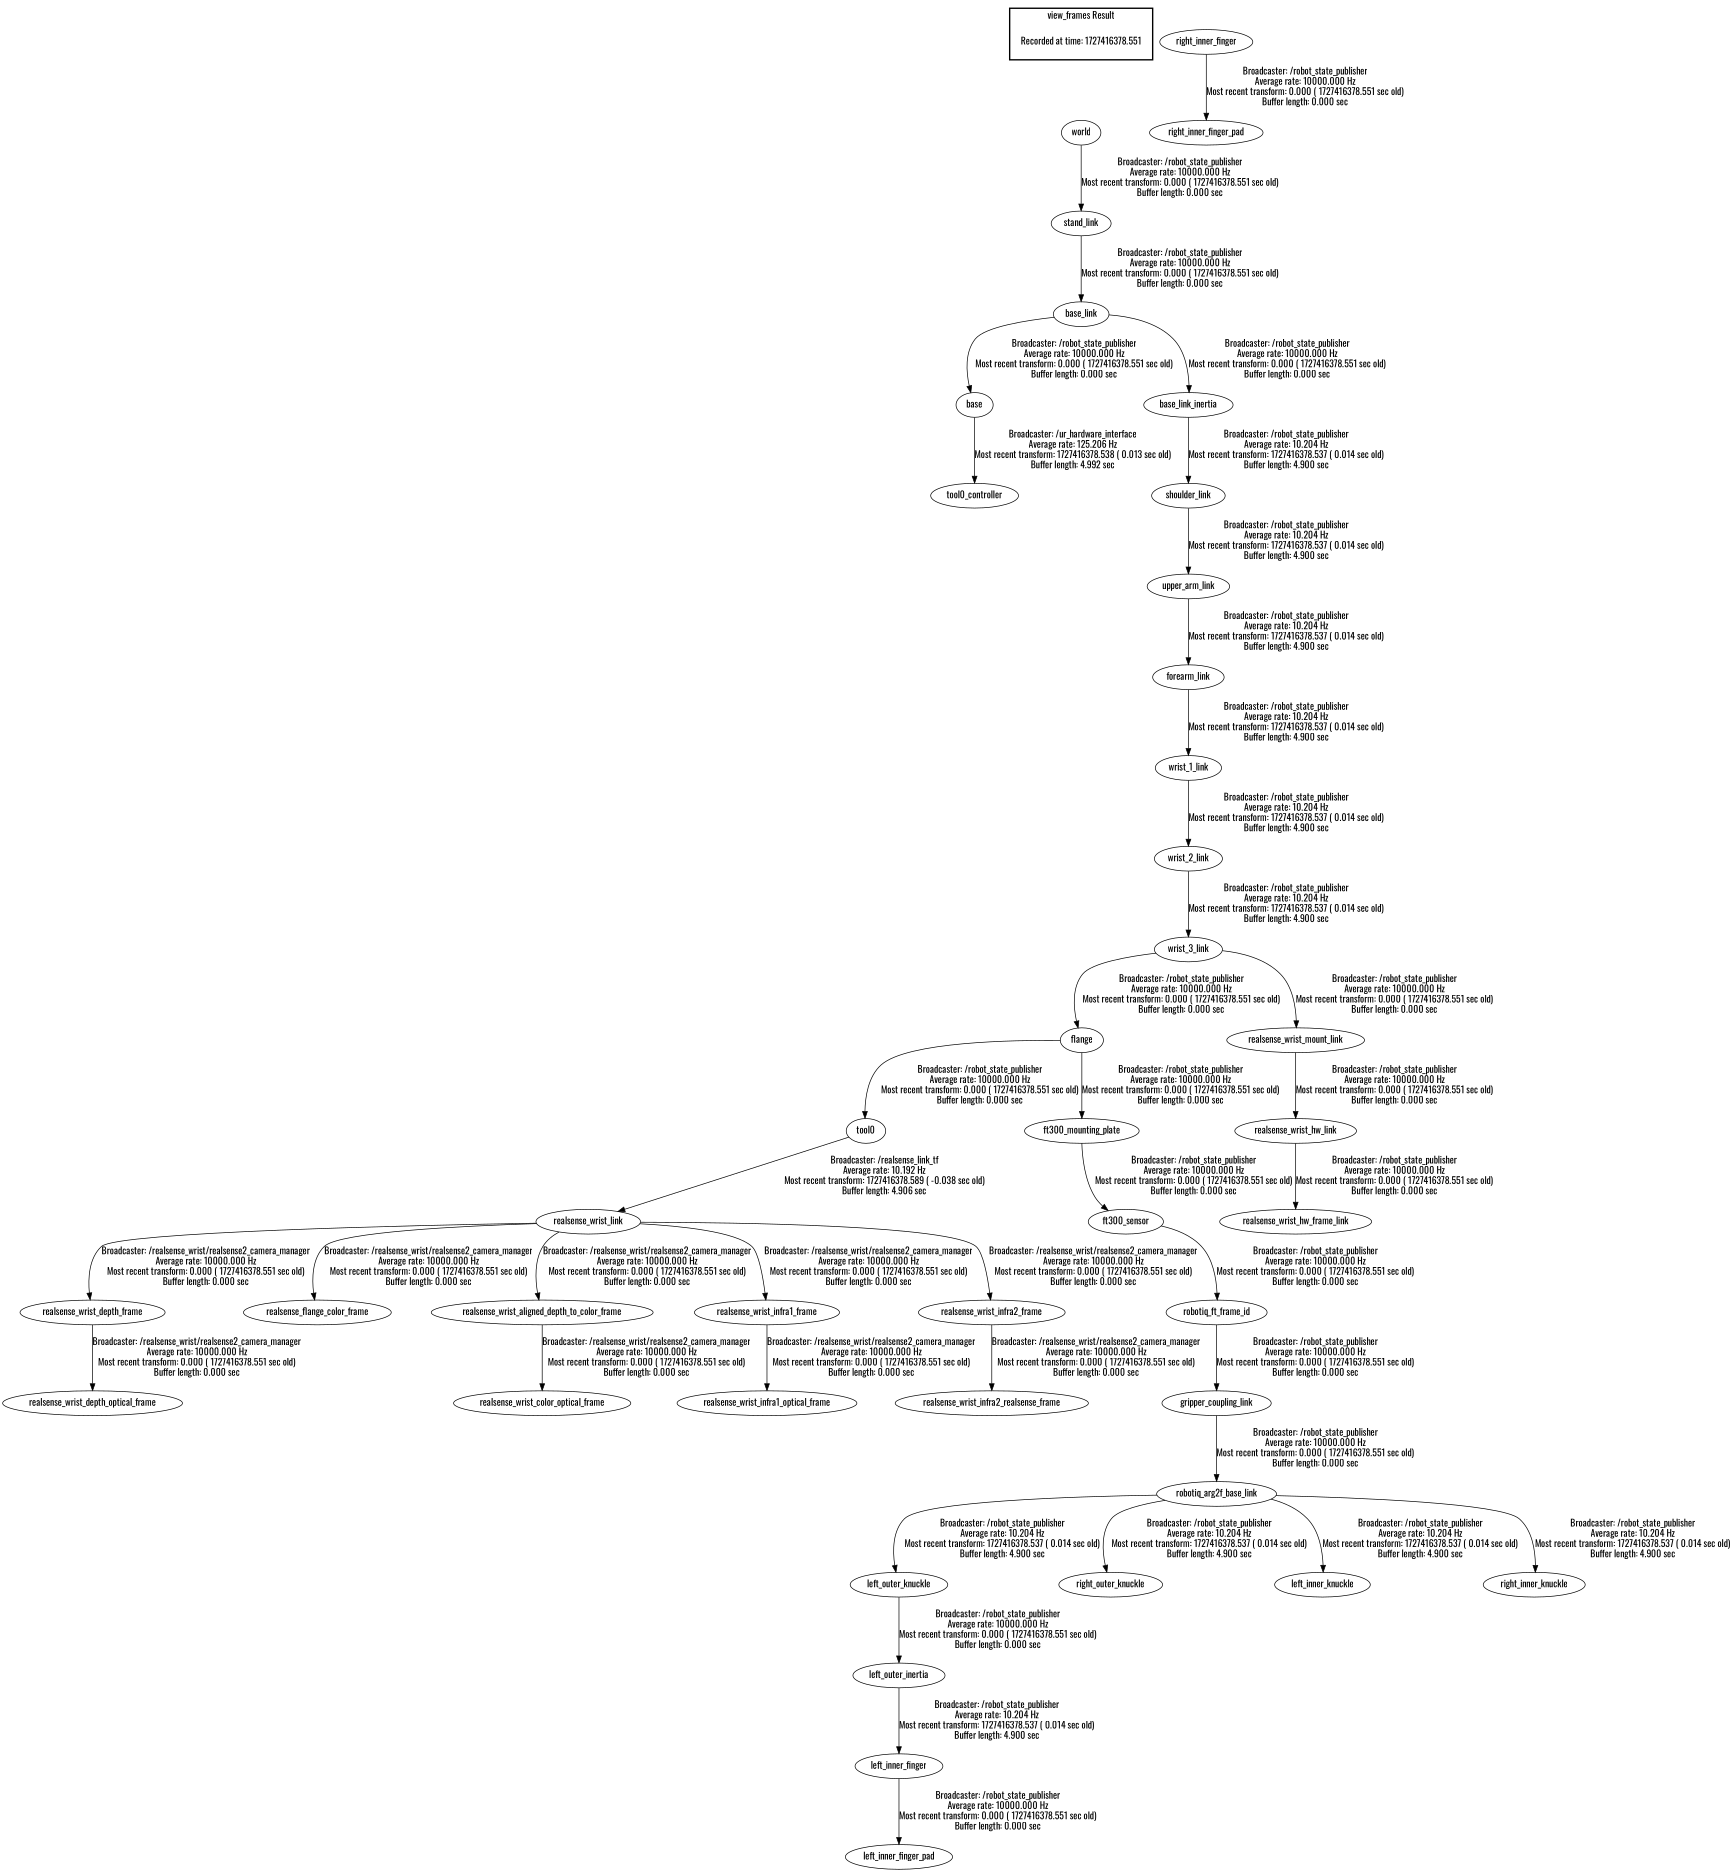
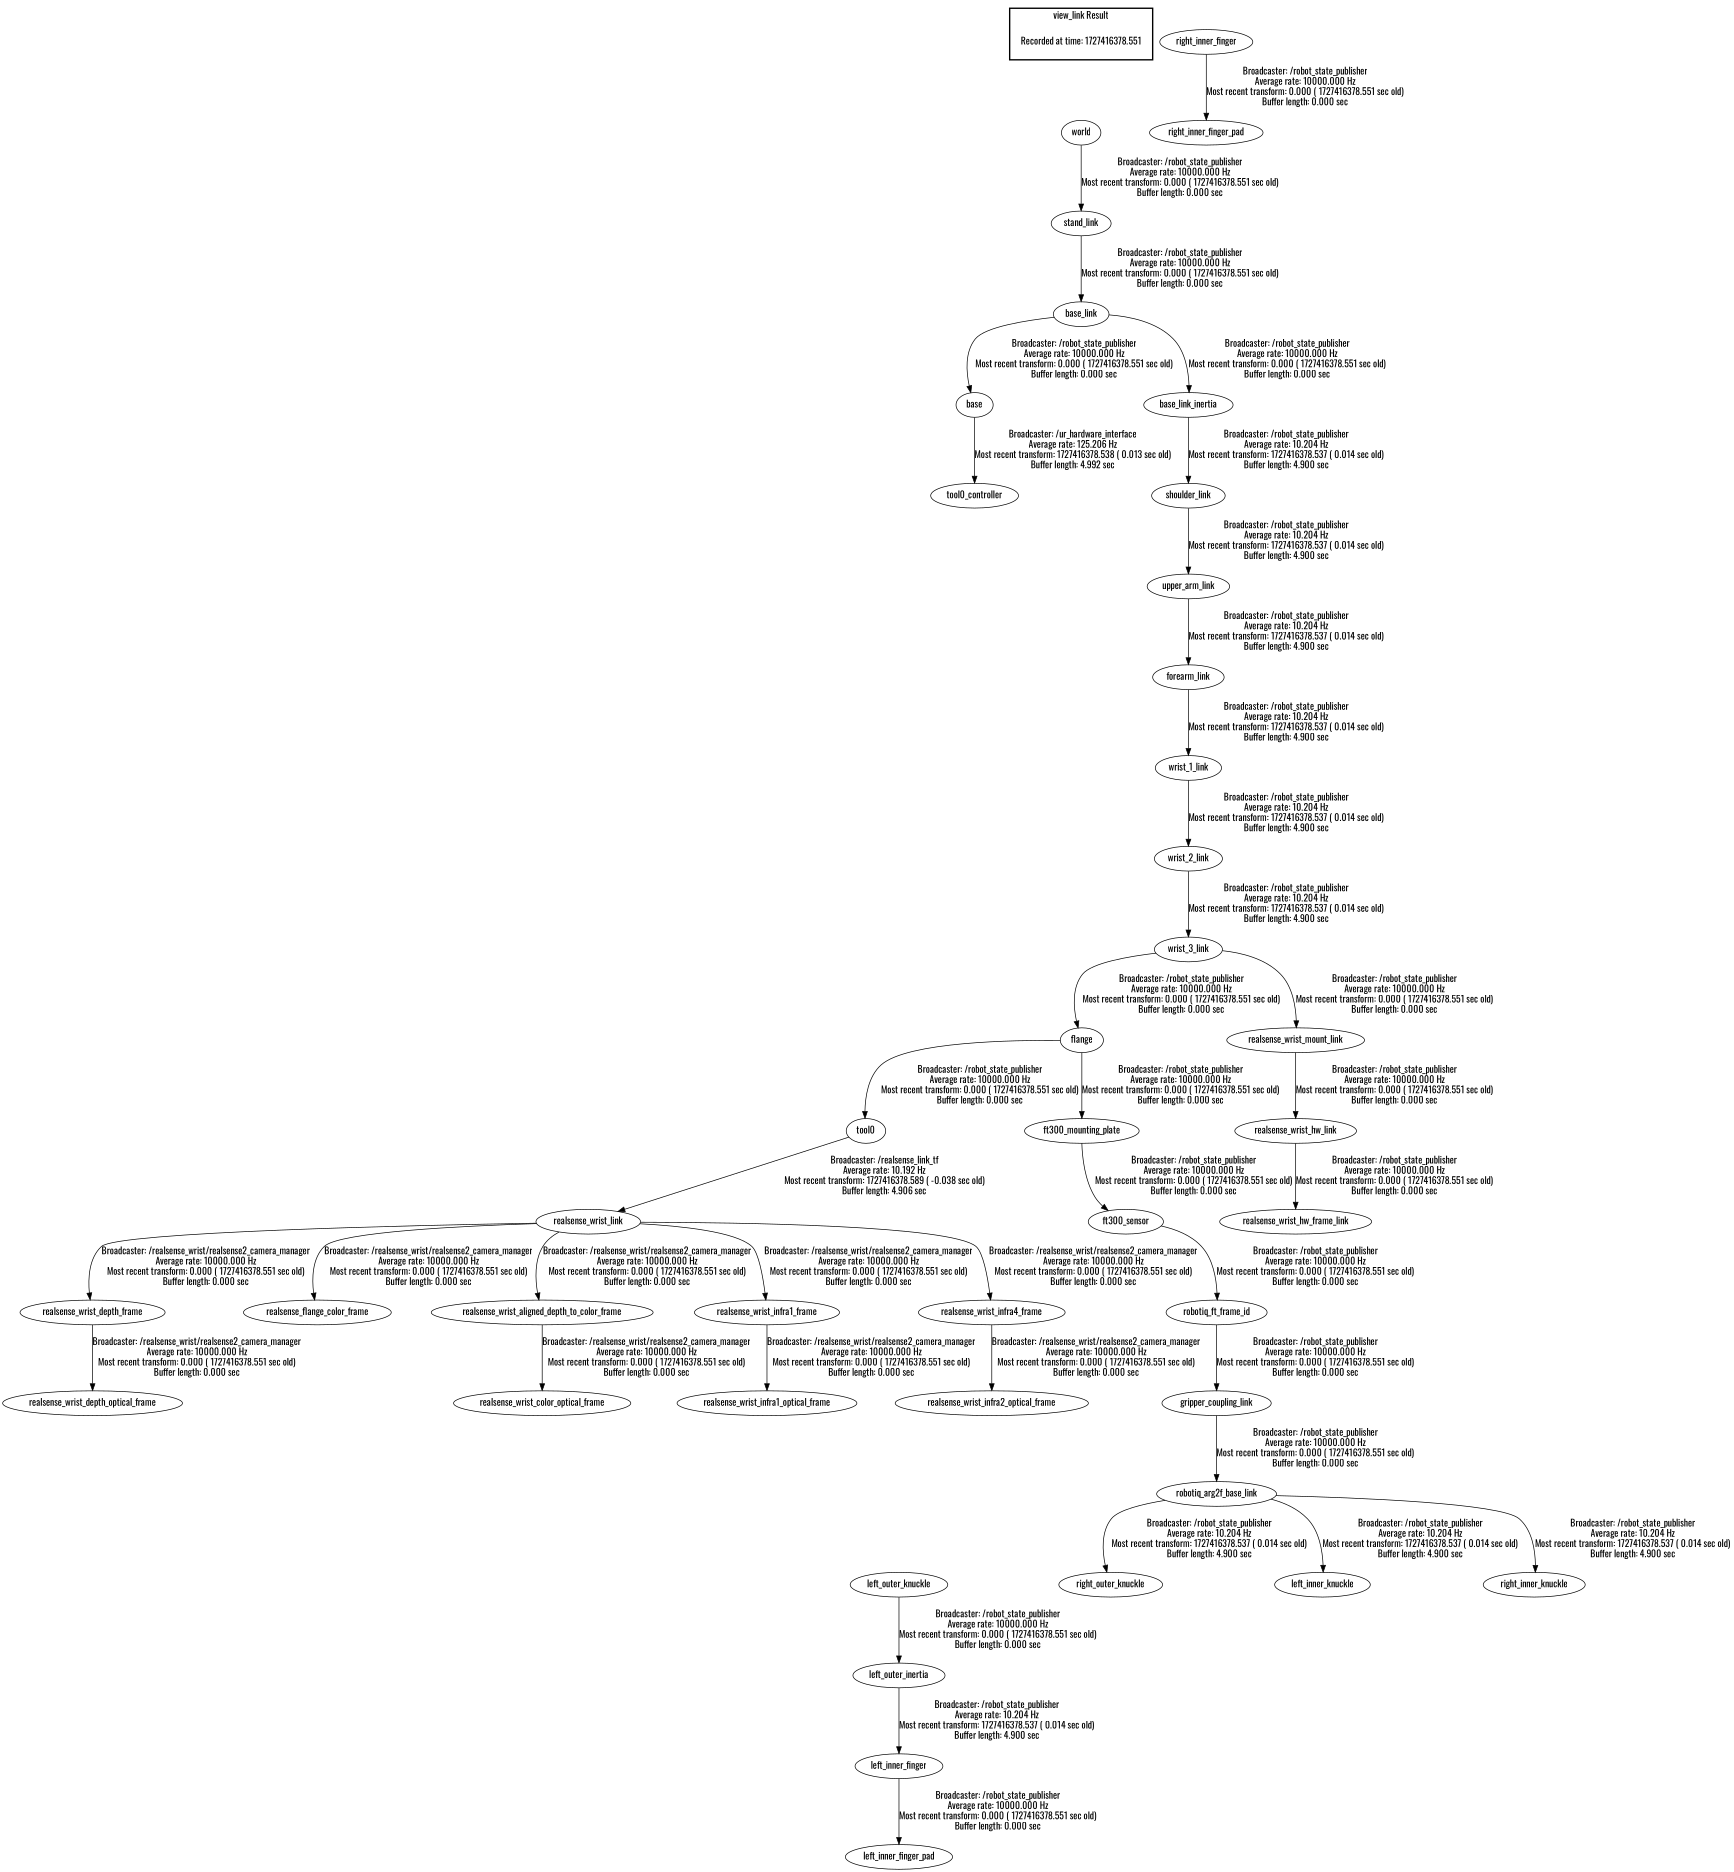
(1081, 16) -> (1081, 16)
(992, 1312) -> (992, 1312)
(992, 1403) -> (992, 1403)
(1005, 1501) -> none
